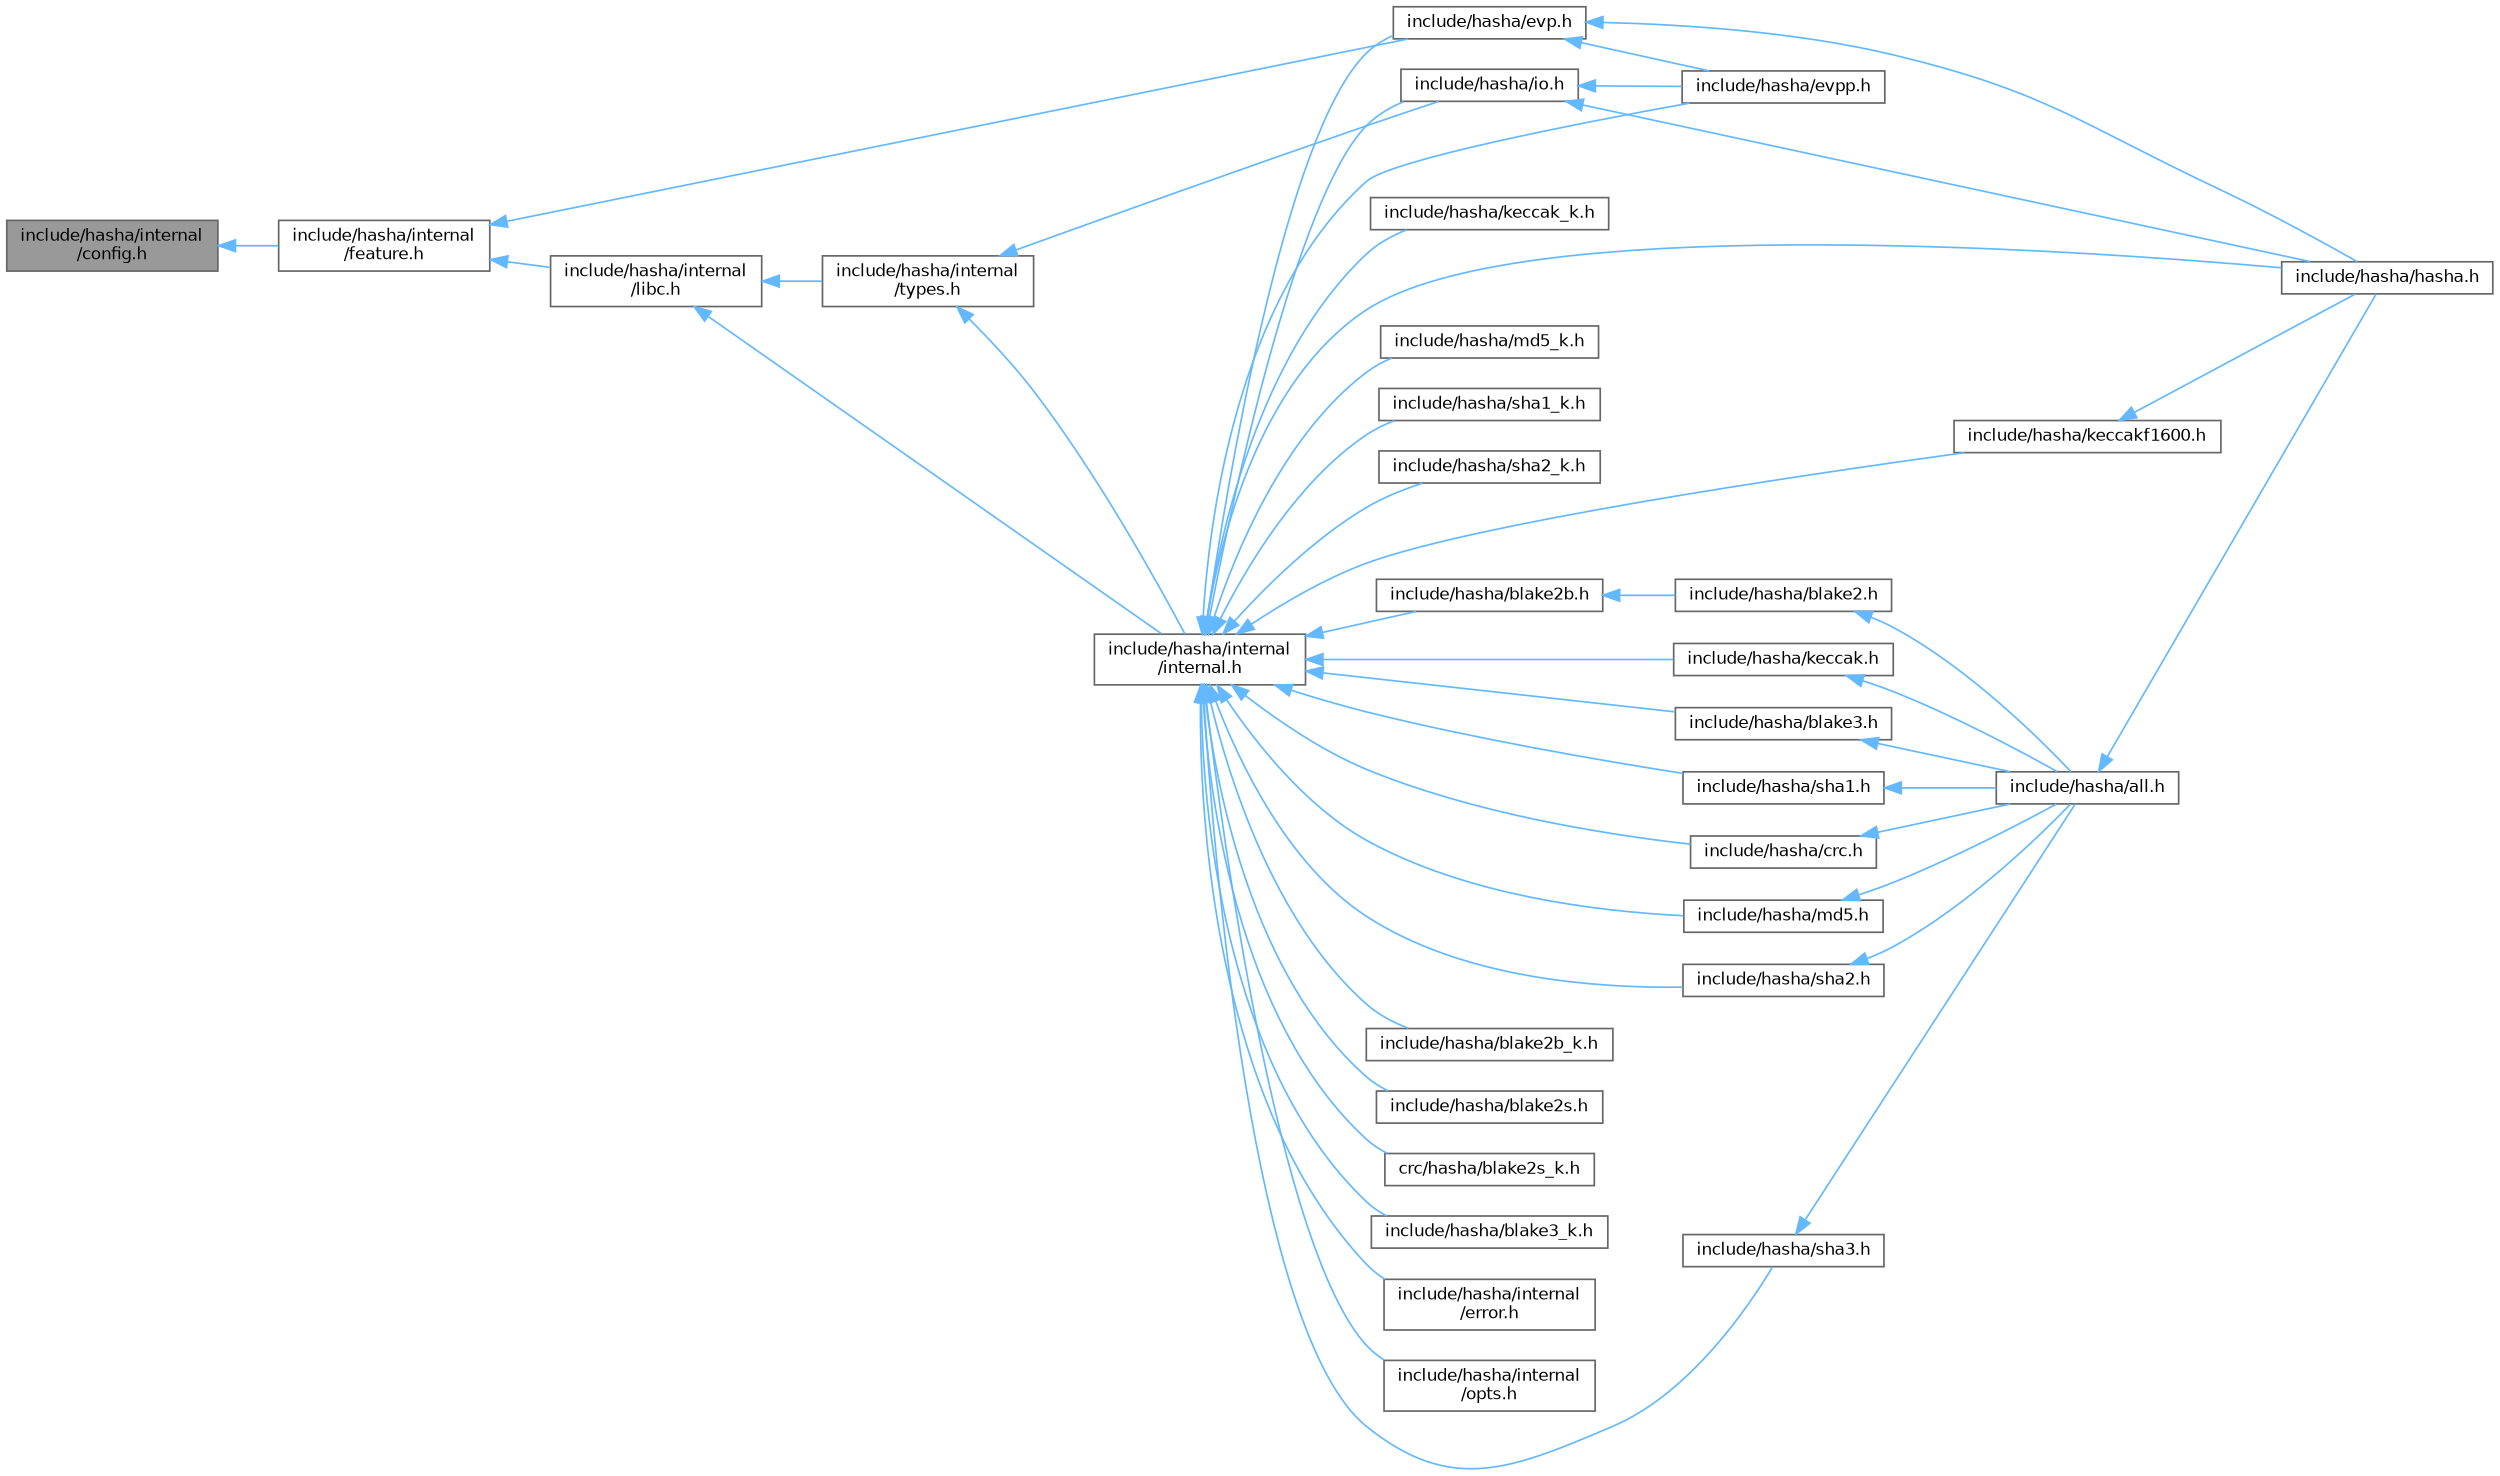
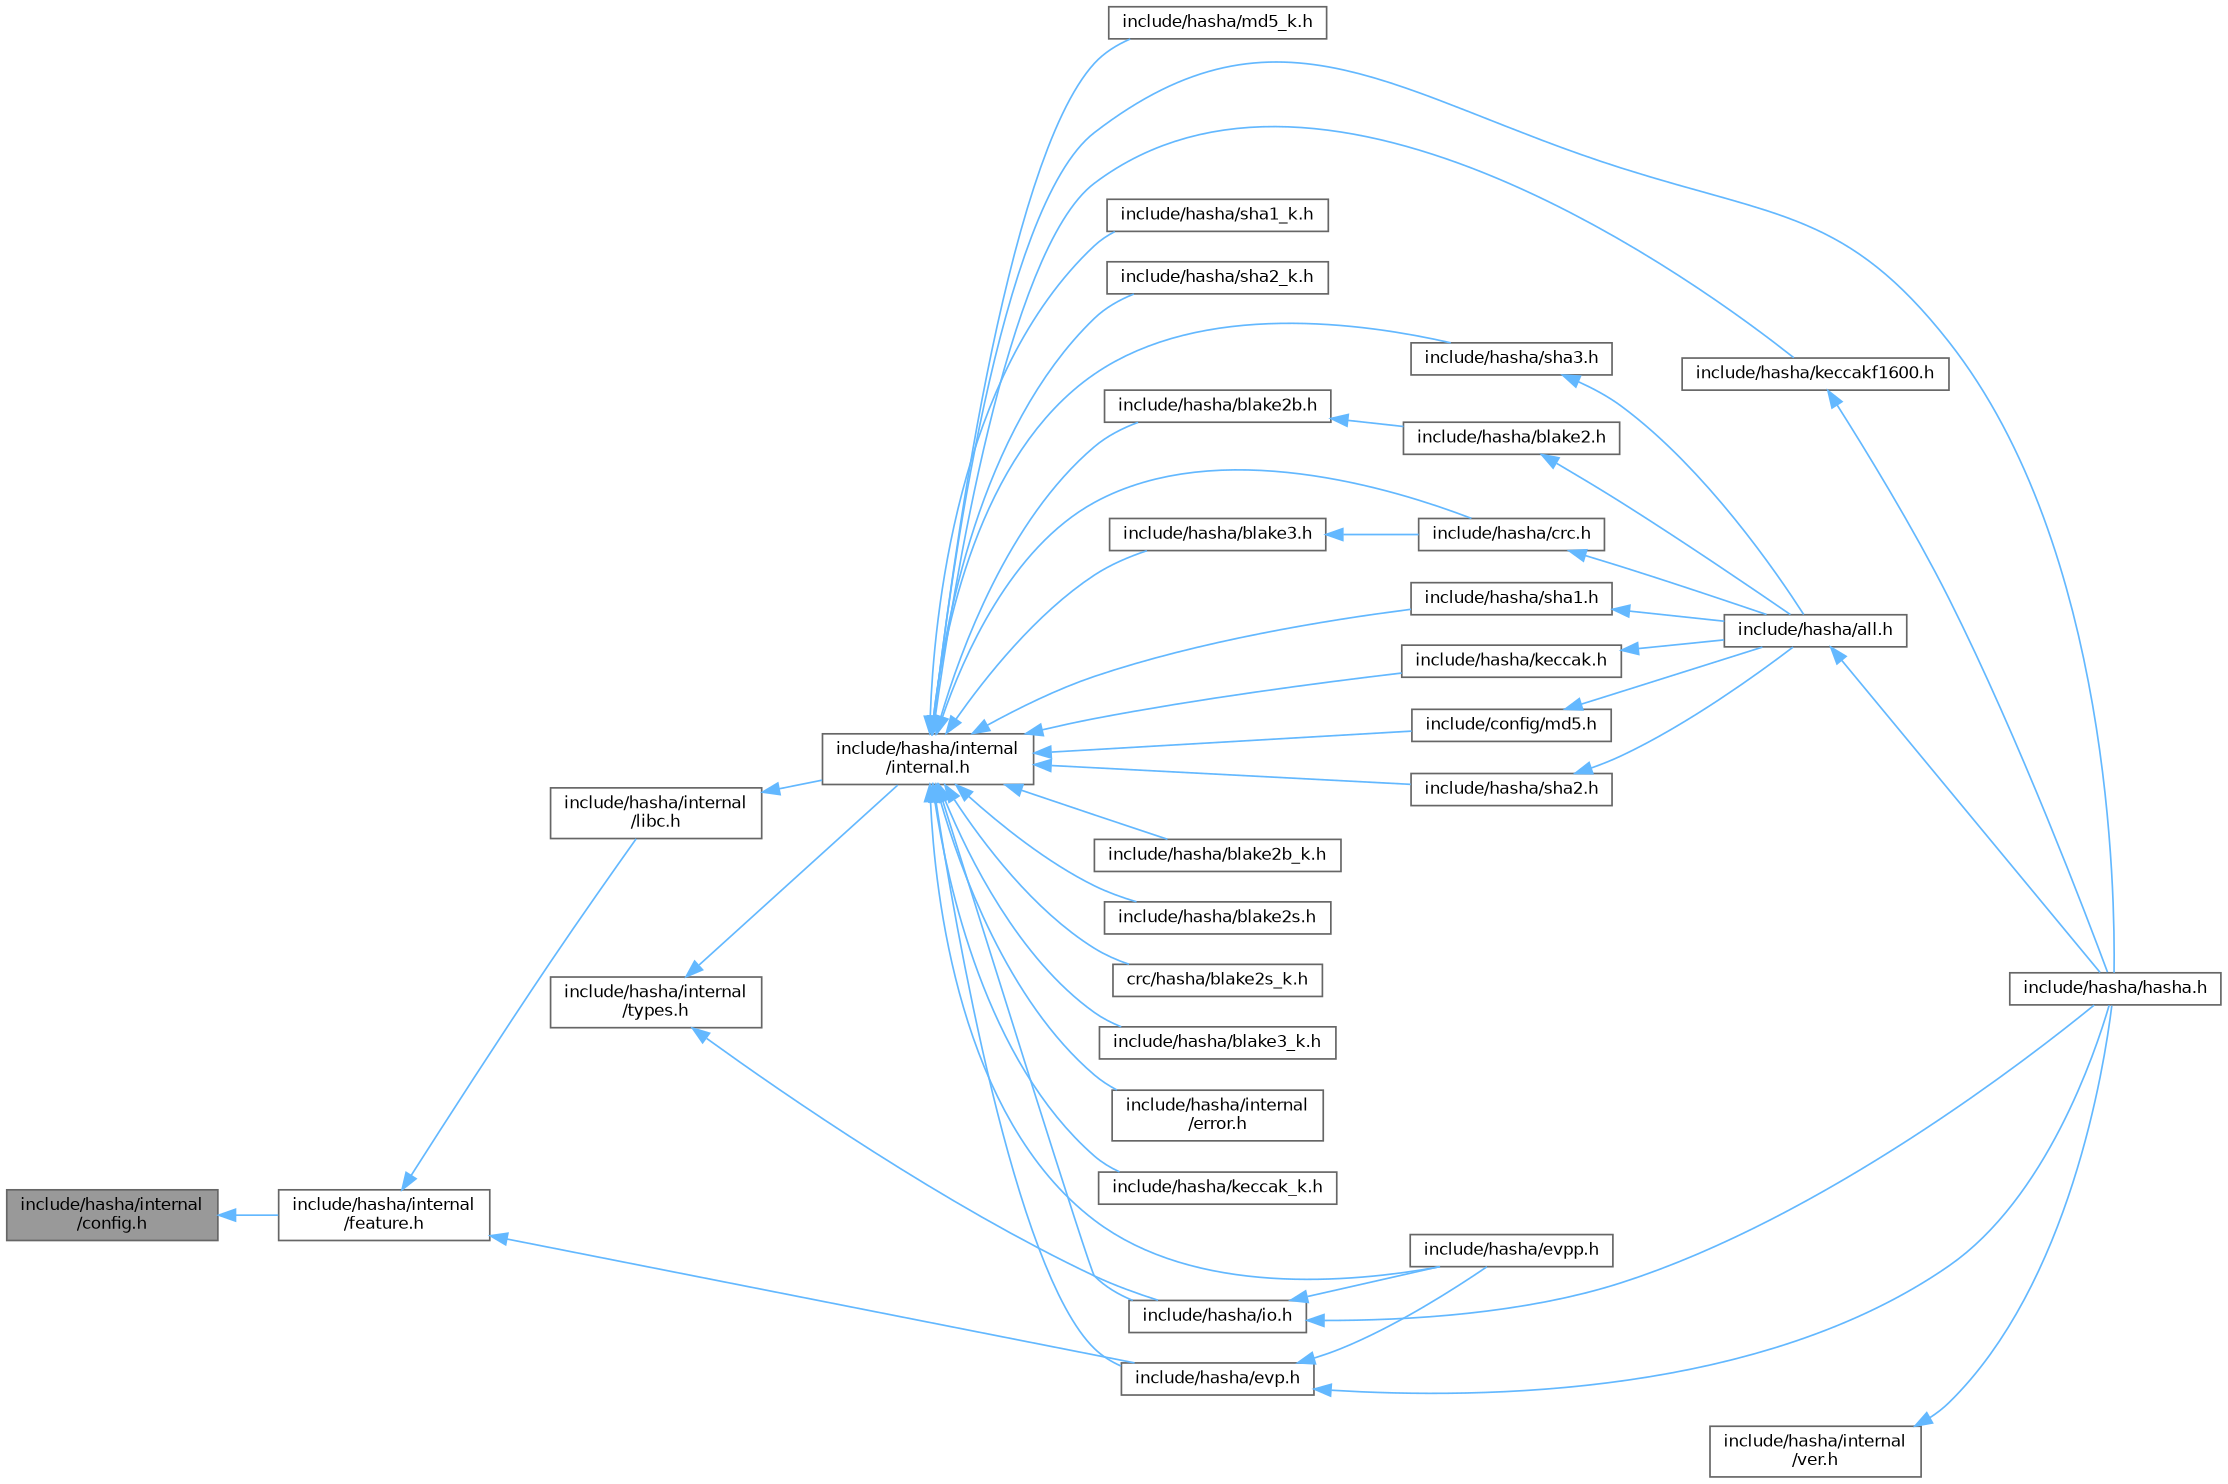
(801, 281) -> none
(1944, 758) -> (1381, 535)
(1783, 916) -> (1512, 725)
(1490, 1386) -> none
none -> (1816, 1452)
